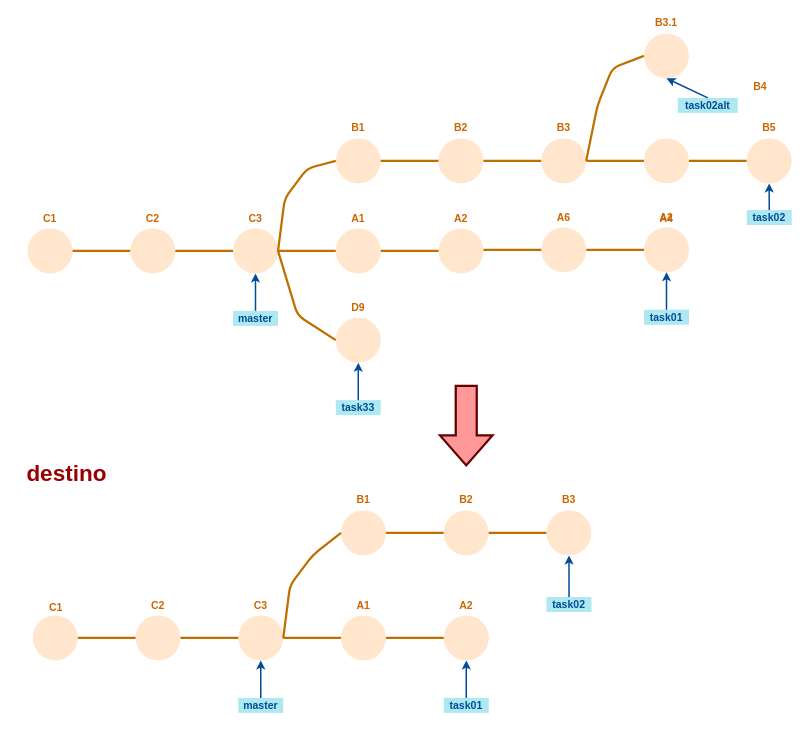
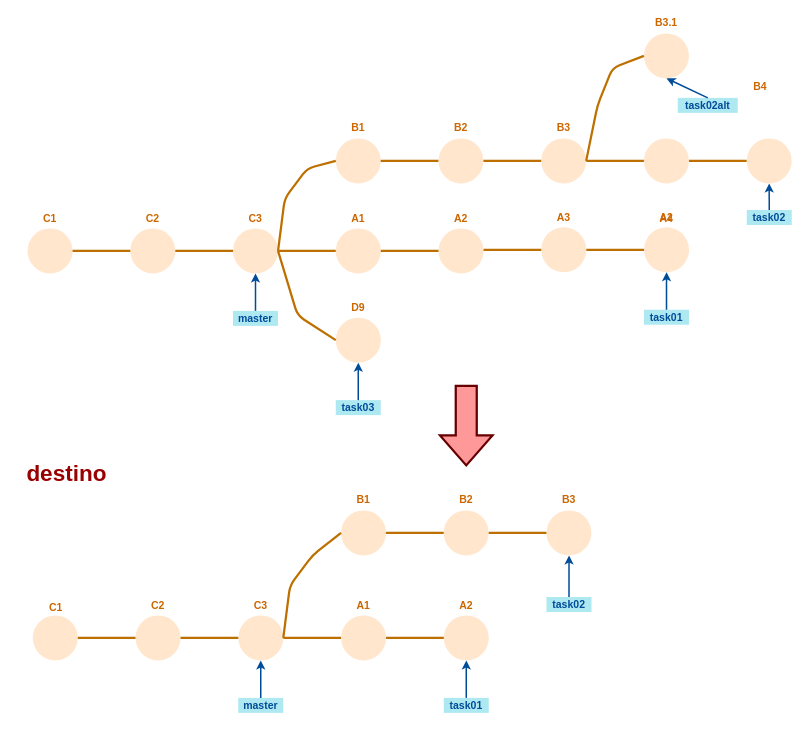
(769, 128) -> none
(564, 218) -> (564, 218)
(358, 408) -> (358, 408)
